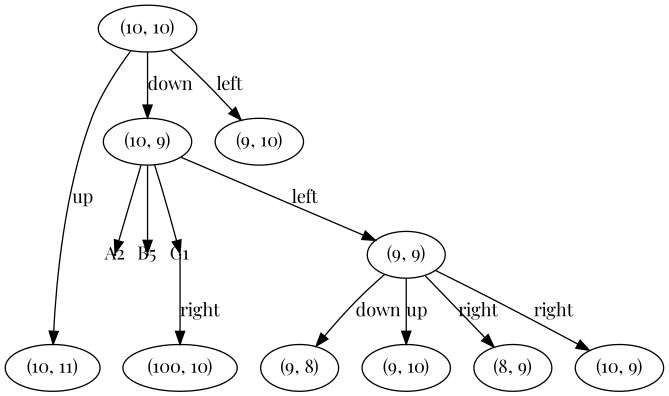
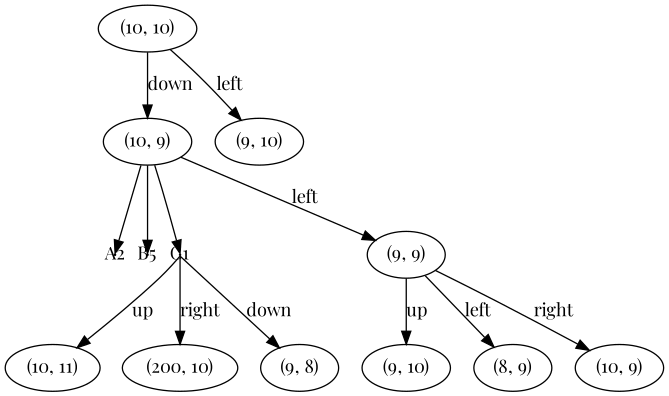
(73, 185) -> (135, 300)
(353, 304) -> (225, 298)
(478, 311) -> (478, 311)
(180, 368) -> (180, 368)
